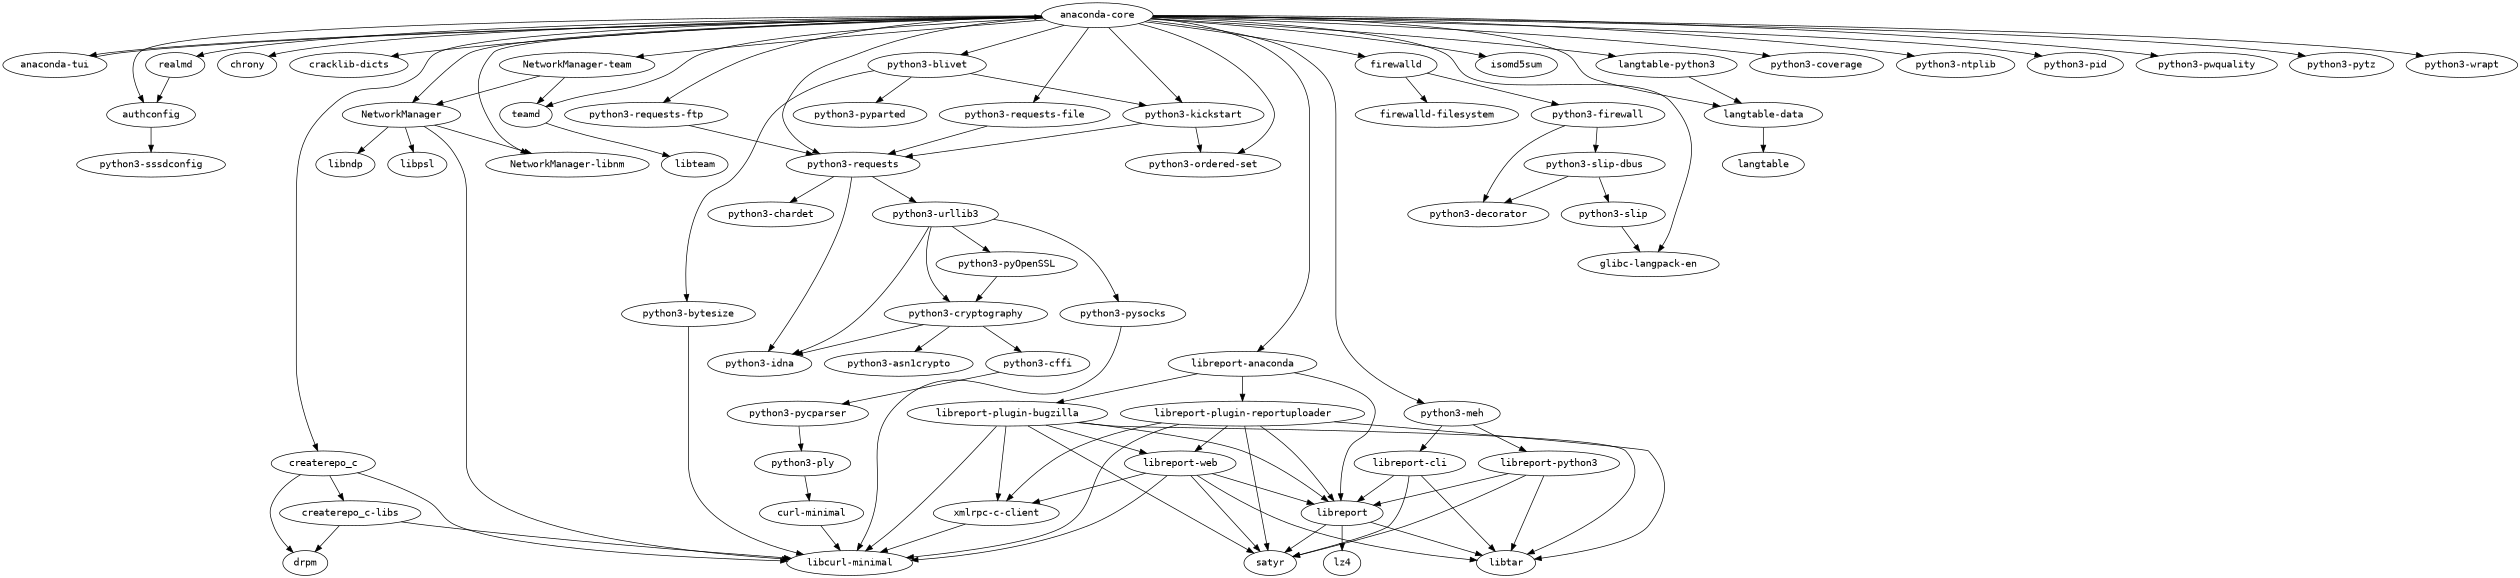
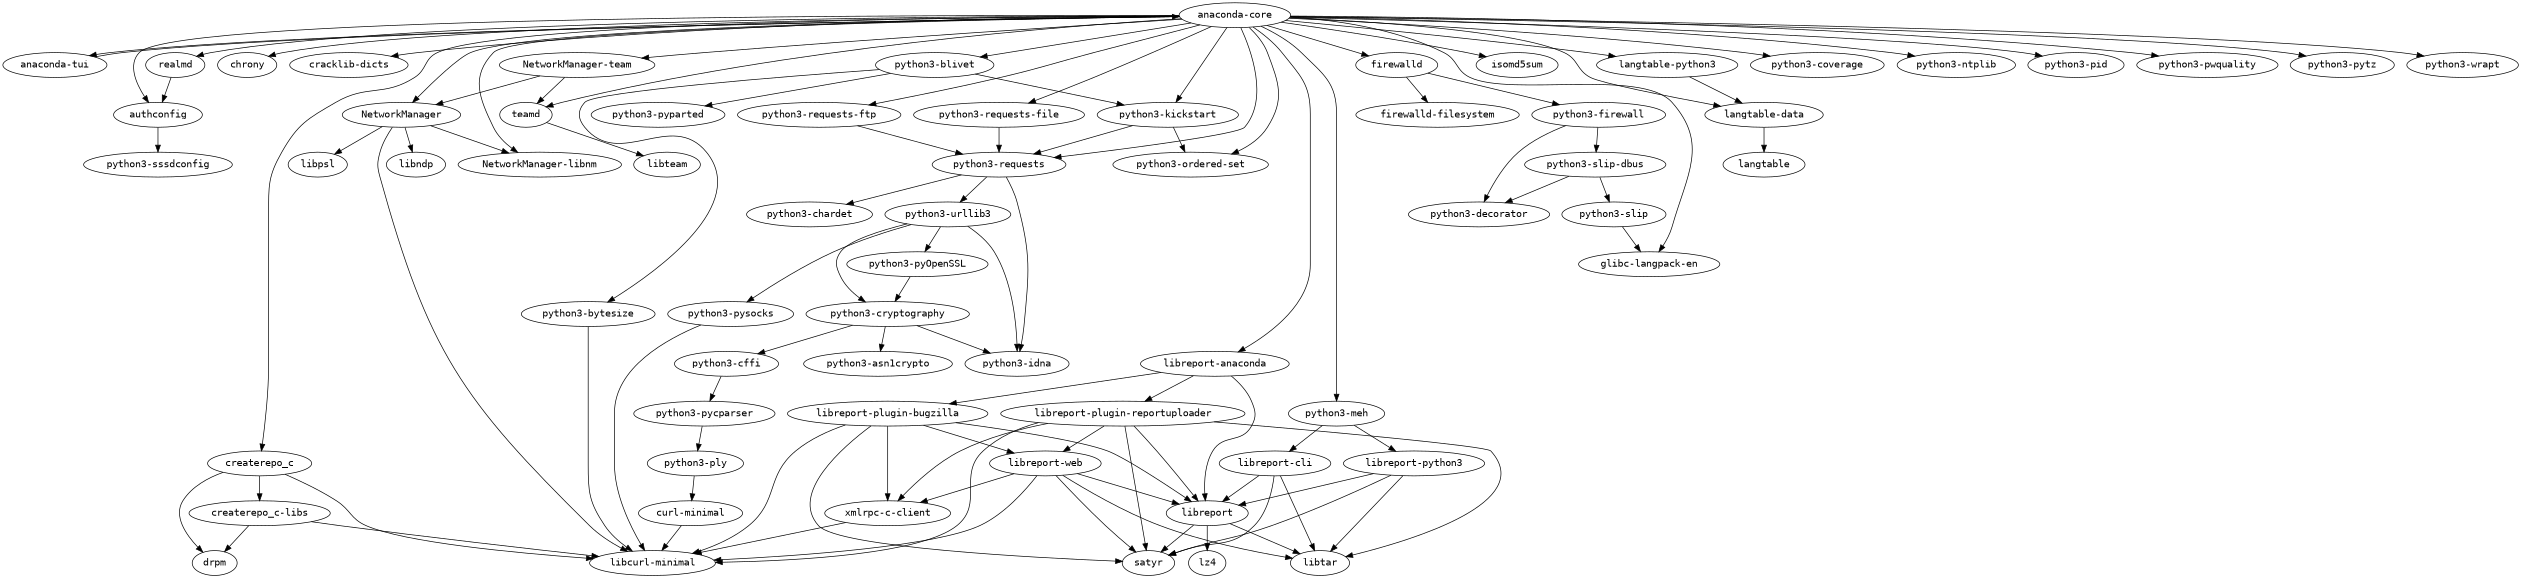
(1412, 433) -> none
